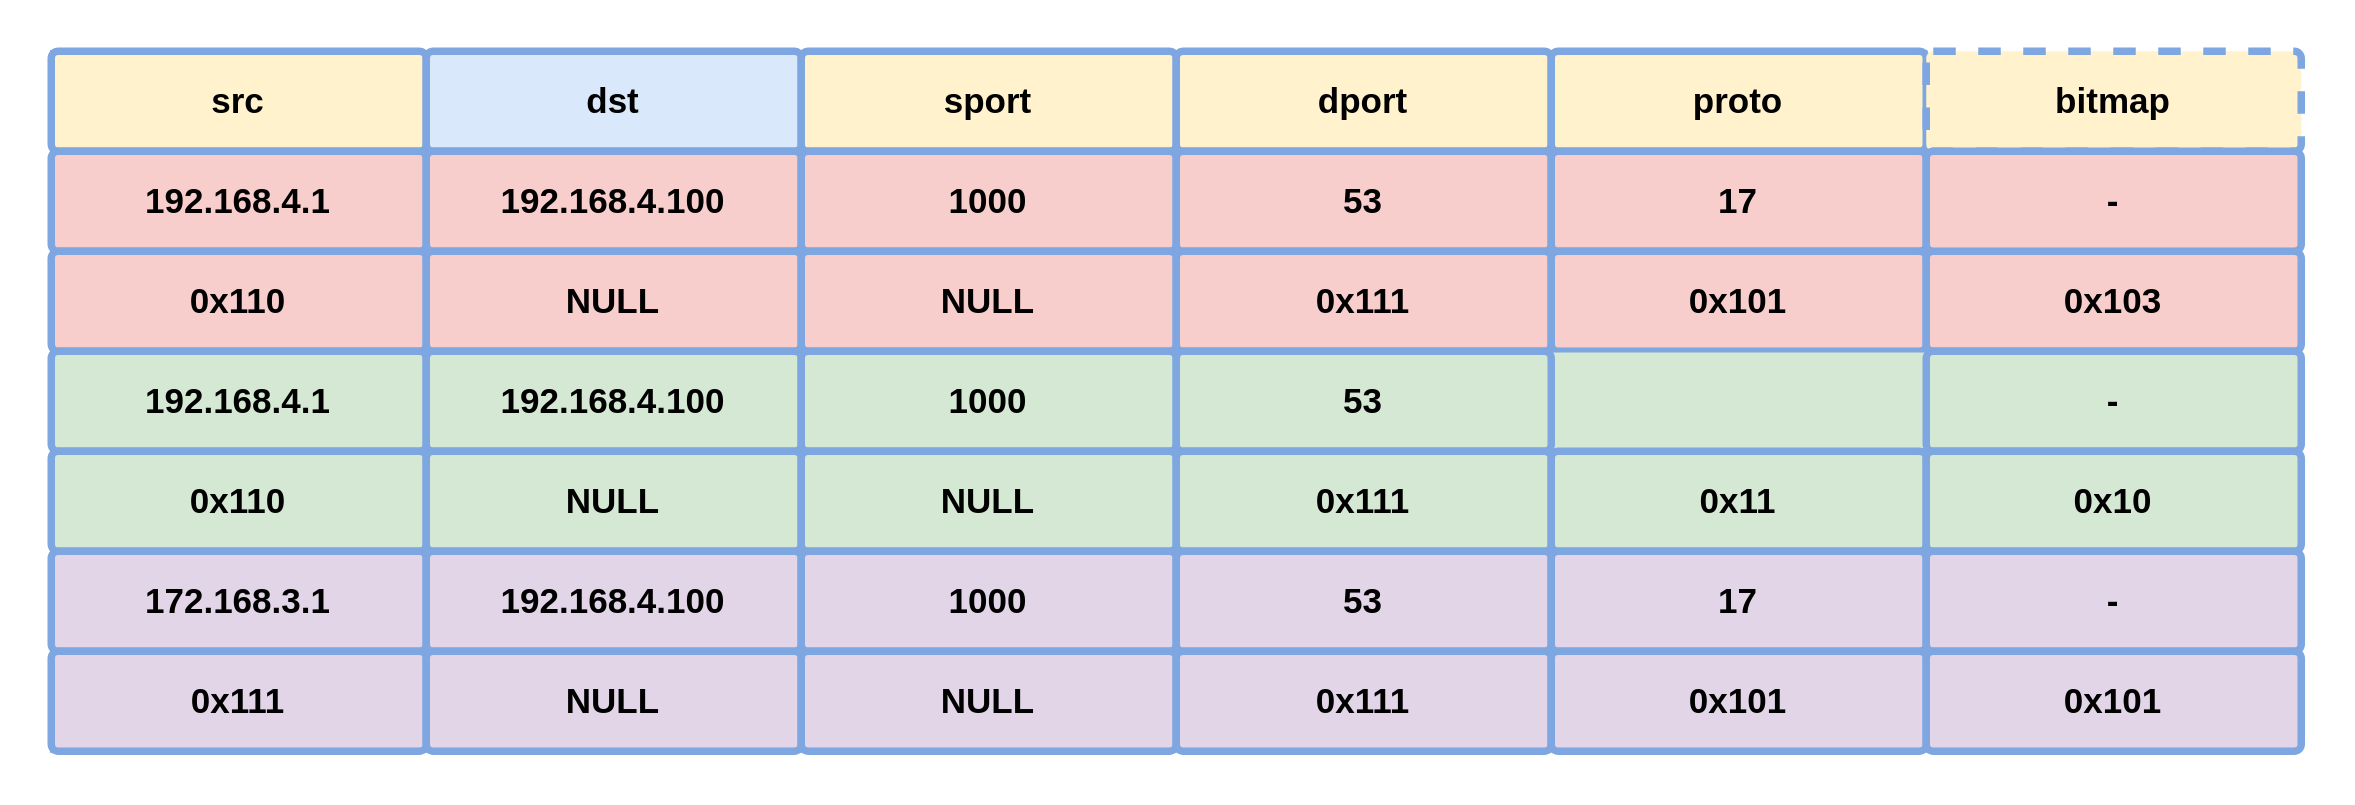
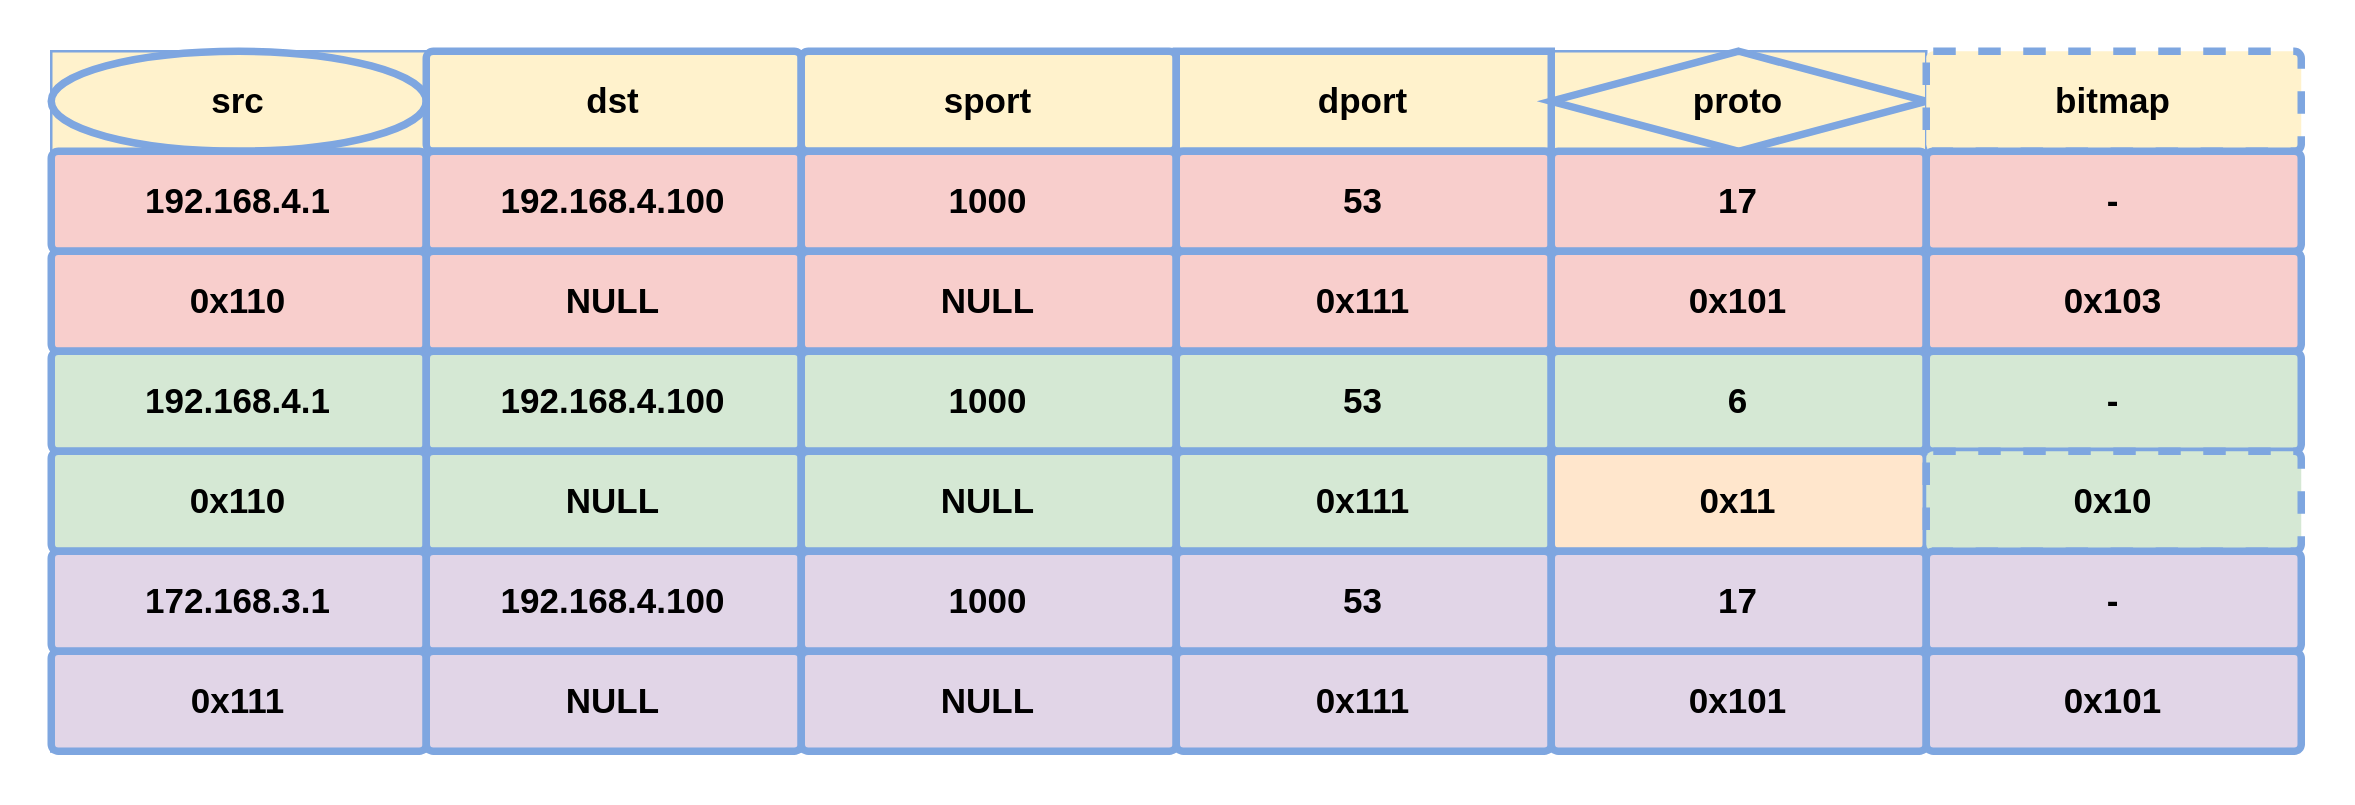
(239, 101) -> (239, 101)
(614, 101) -> (614, 101)
(1364, 101) -> (1364, 101)
(1739, 101) -> (1739, 101)
none -> (1739, 401)
(1739, 501) -> (1739, 501)
(2114, 501) -> (2114, 501)
